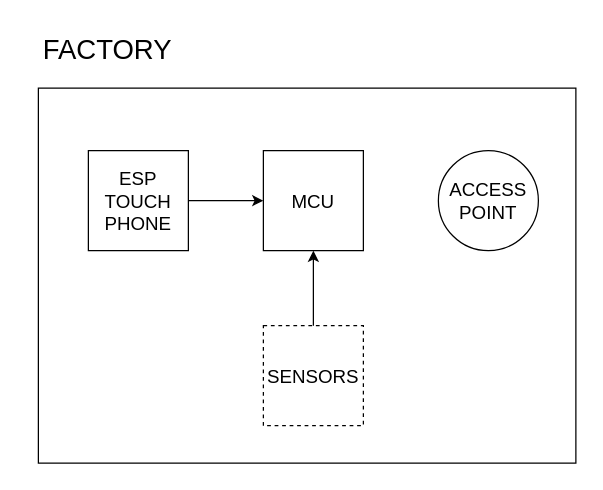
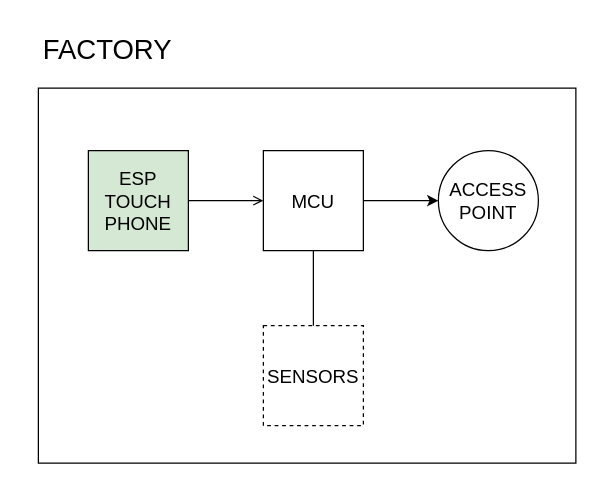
(138, 201) -> (138, 201)
(253, 201) -> (255, 201)
none -> (396, 201)
(313, 260) -> (313, 256)
